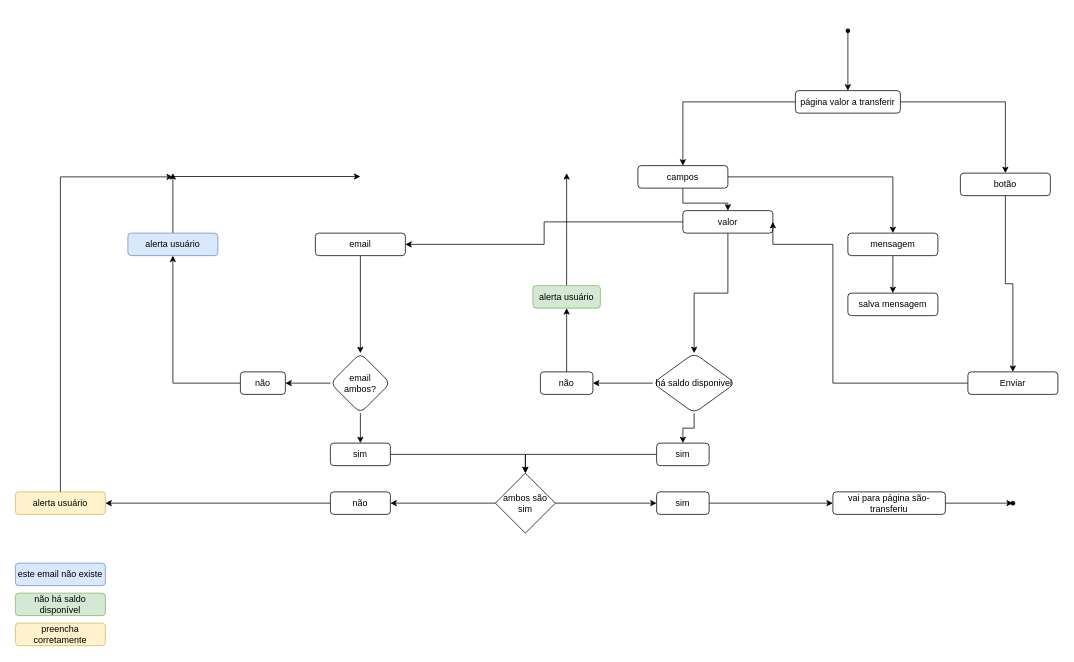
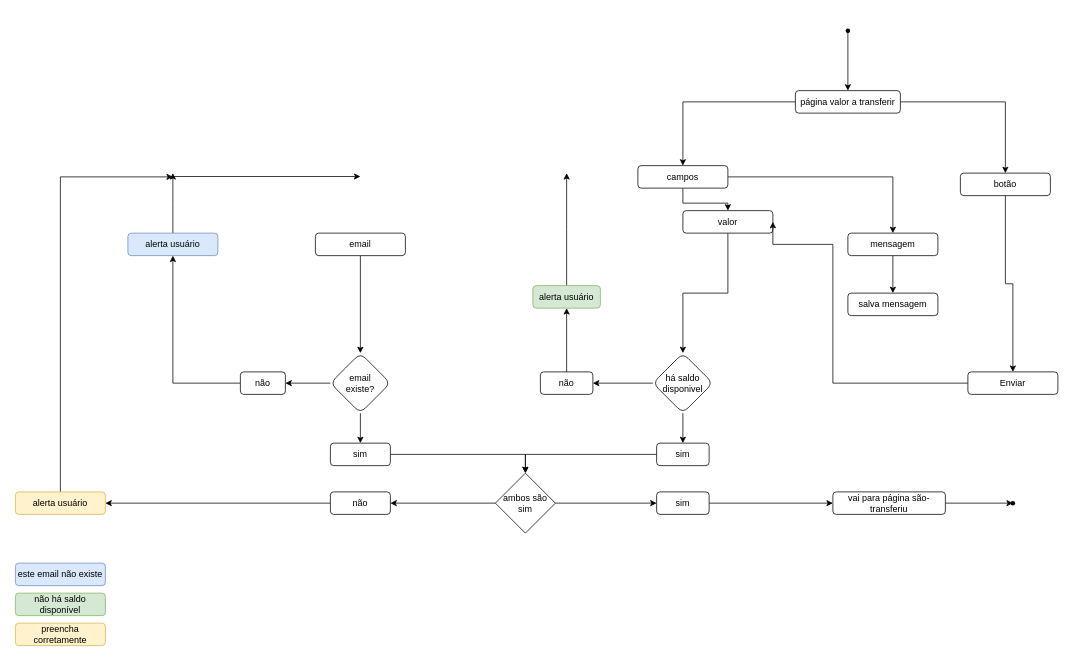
(479, 244) -> none
(360, 383) -> (360, 383)
(694, 383) -> (683, 383)
